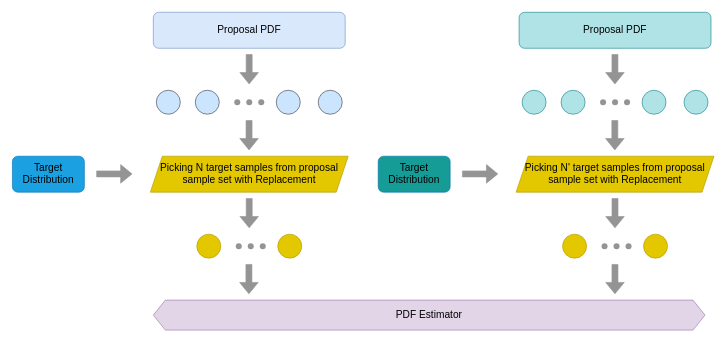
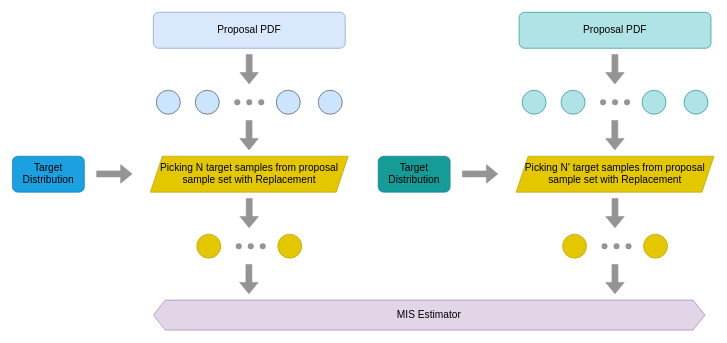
(429, 315) -> (429, 315)
